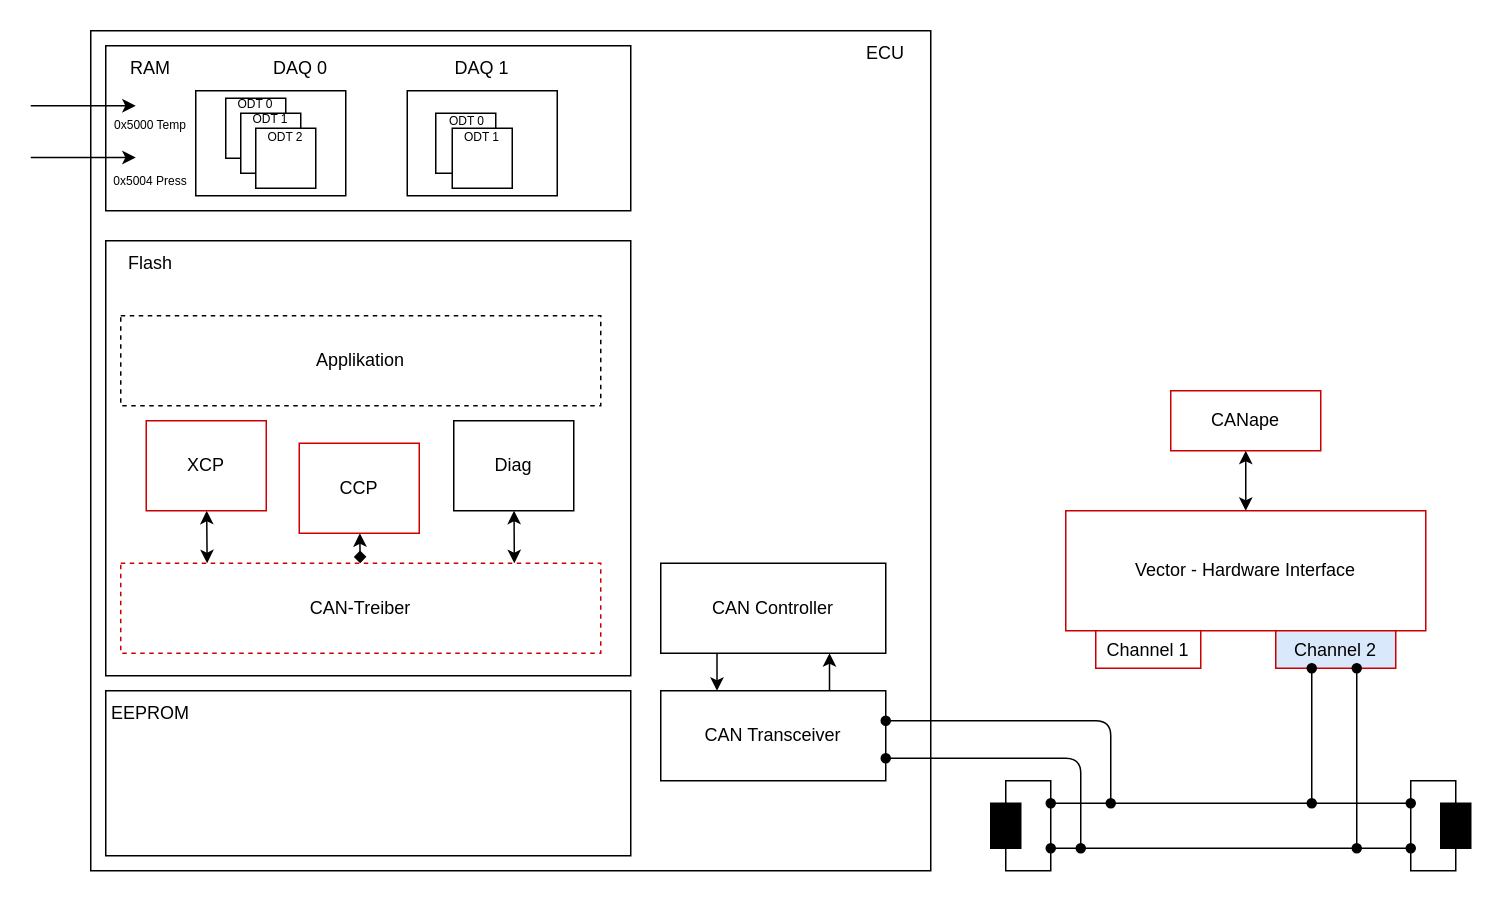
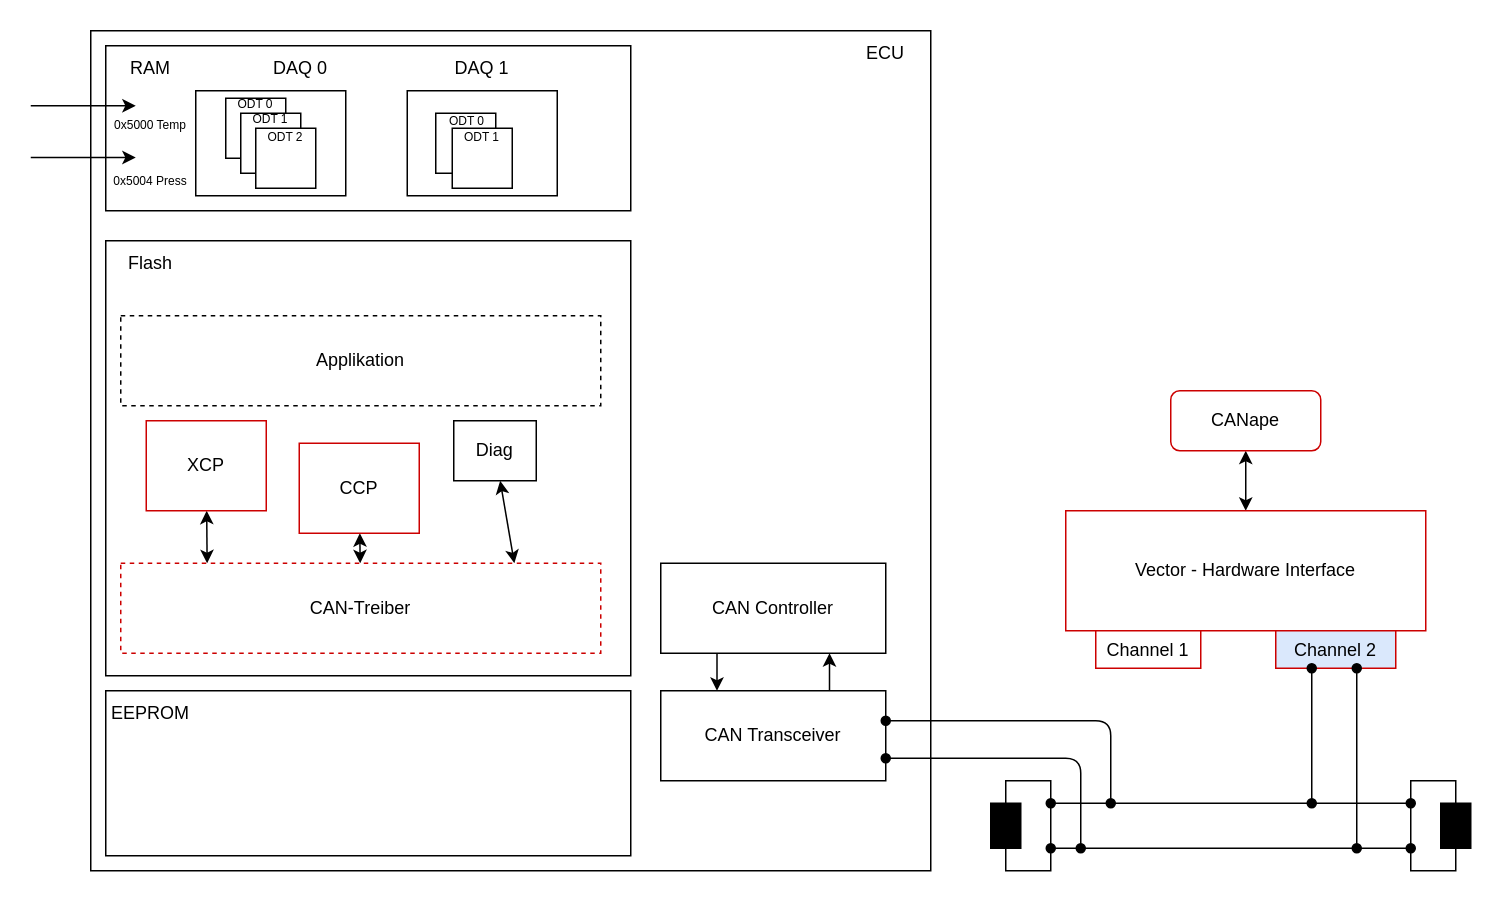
(1246, 421) -> (1246, 421)
(514, 466) -> (495, 451)
(360, 551) -> (360, 552)
